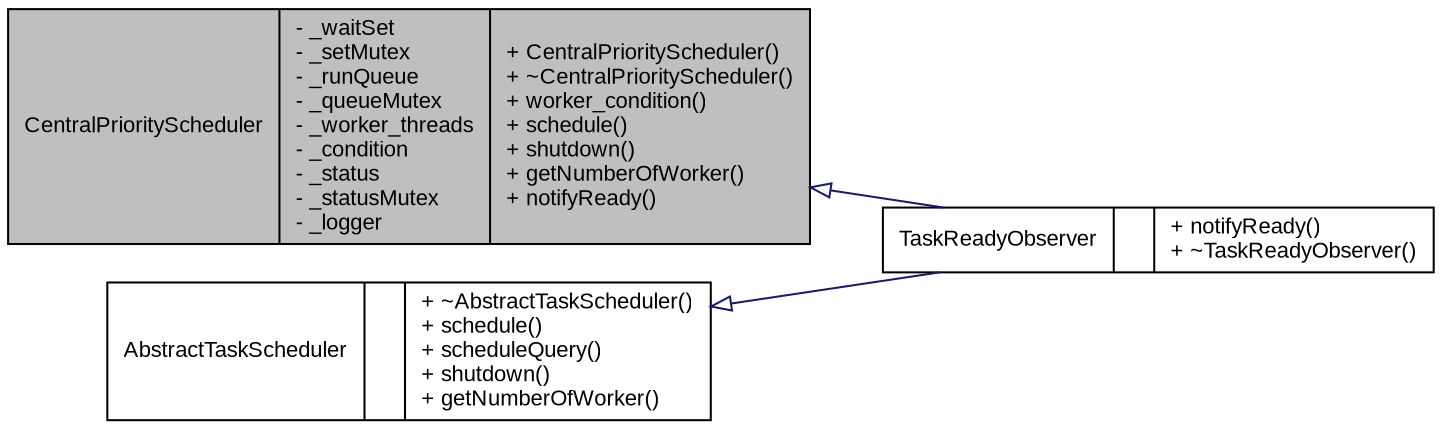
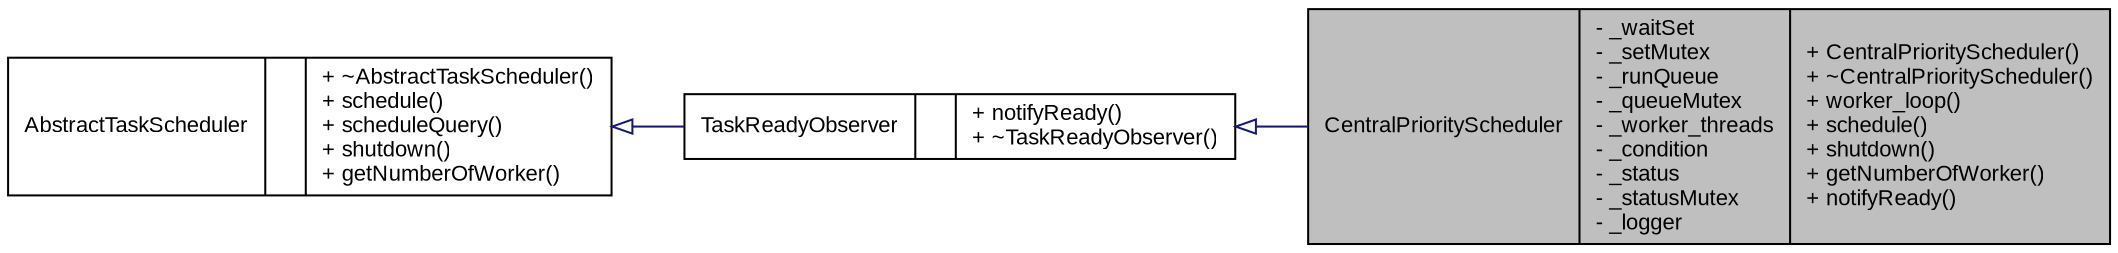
(608, 101) -> (1884, 101)
(887, 199) -> (1282, 127)
